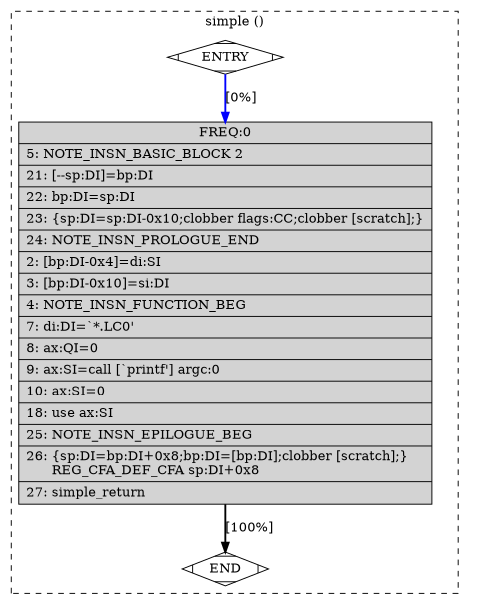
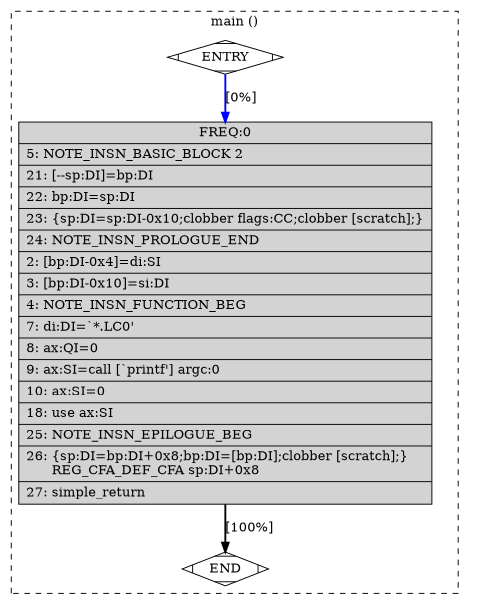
(235, 22) -> (235, 22)
